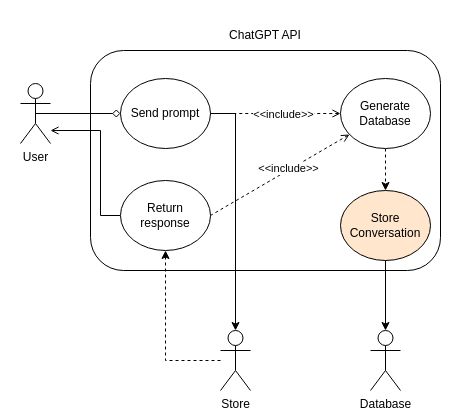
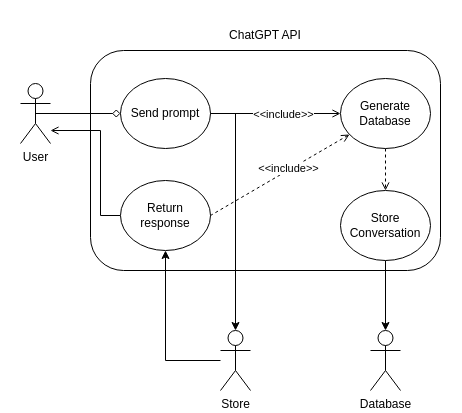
(324, 114) -> (324, 114)
(386, 182) -> (386, 183)
(386, 226) -> (386, 226)
(166, 335) -> (166, 335)
